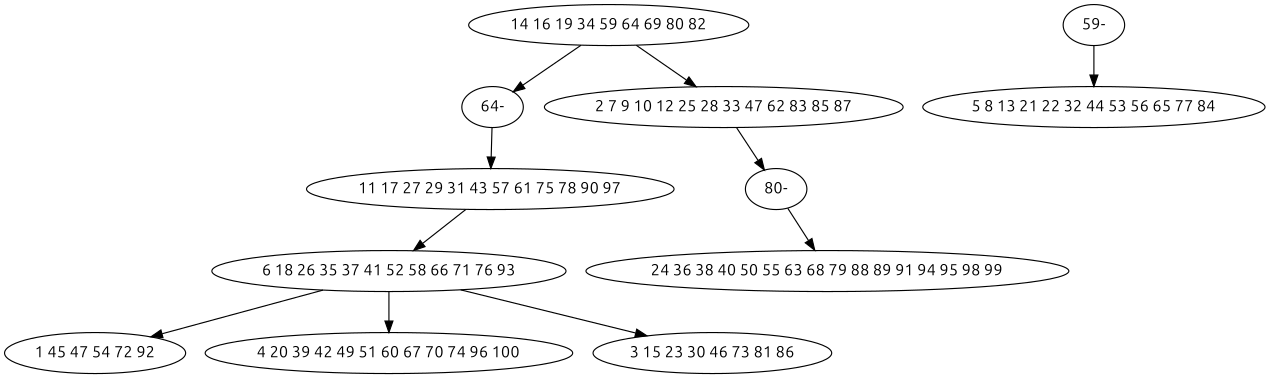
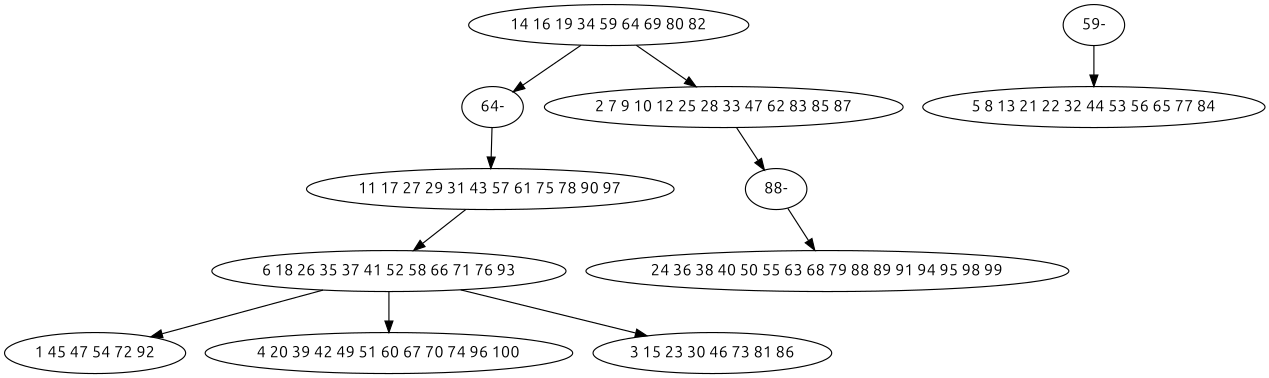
(776, 189) -> (776, 189)
